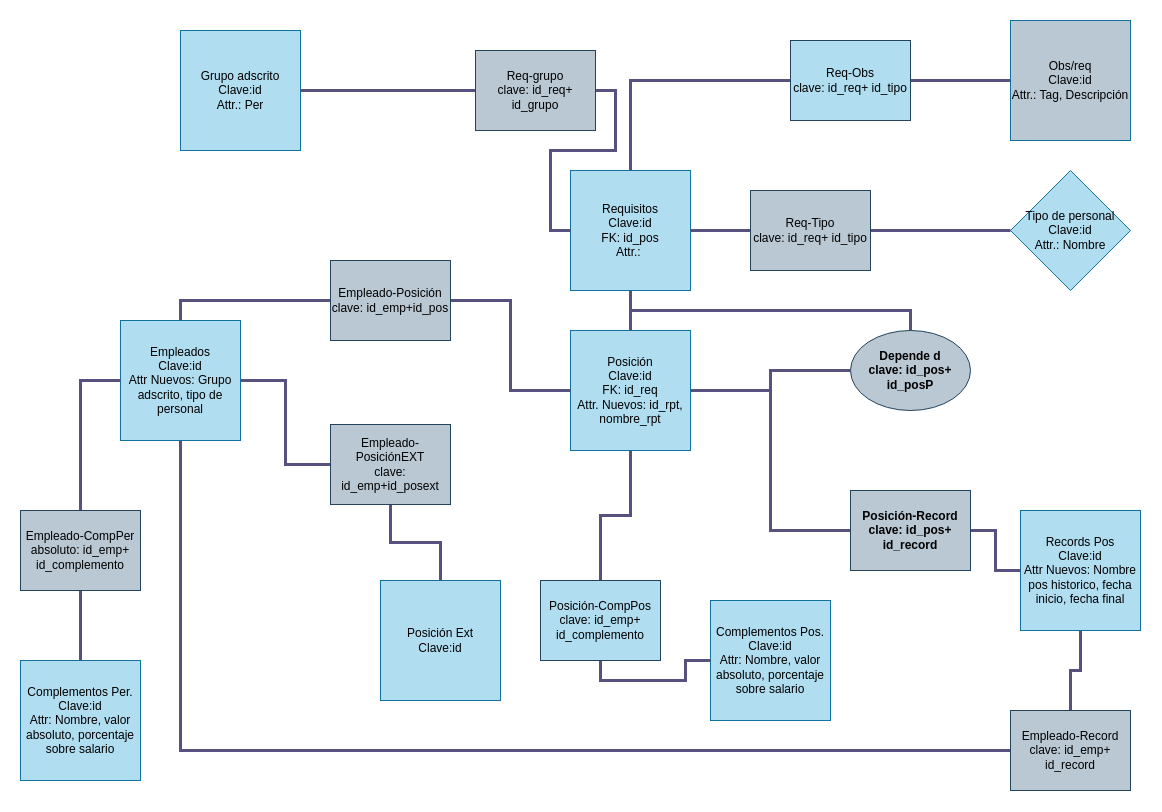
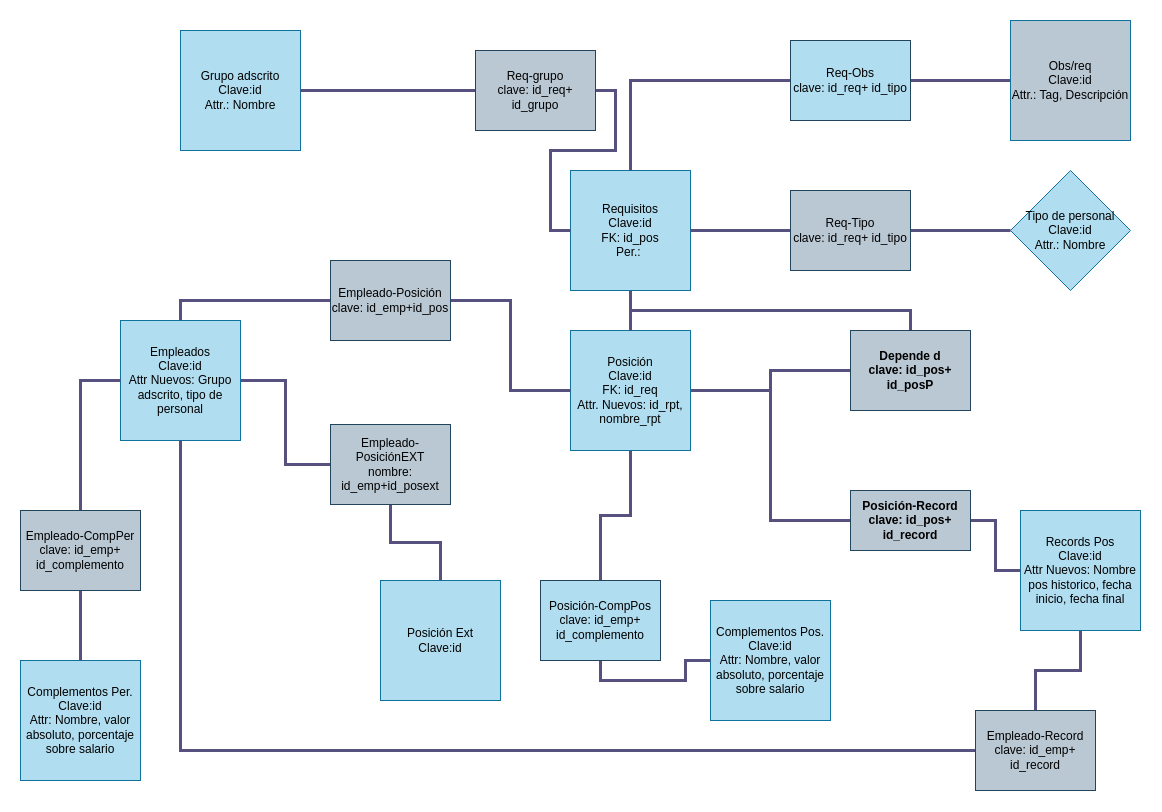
(241, 91) -> (241, 91)
(631, 231) -> (631, 231)
(811, 231) -> (851, 231)
(911, 371) -> (911, 371)
(391, 465) -> (391, 465)
(911, 531) -> (911, 521)
(81, 551) -> (81, 551)
(1071, 751) -> (1036, 751)
